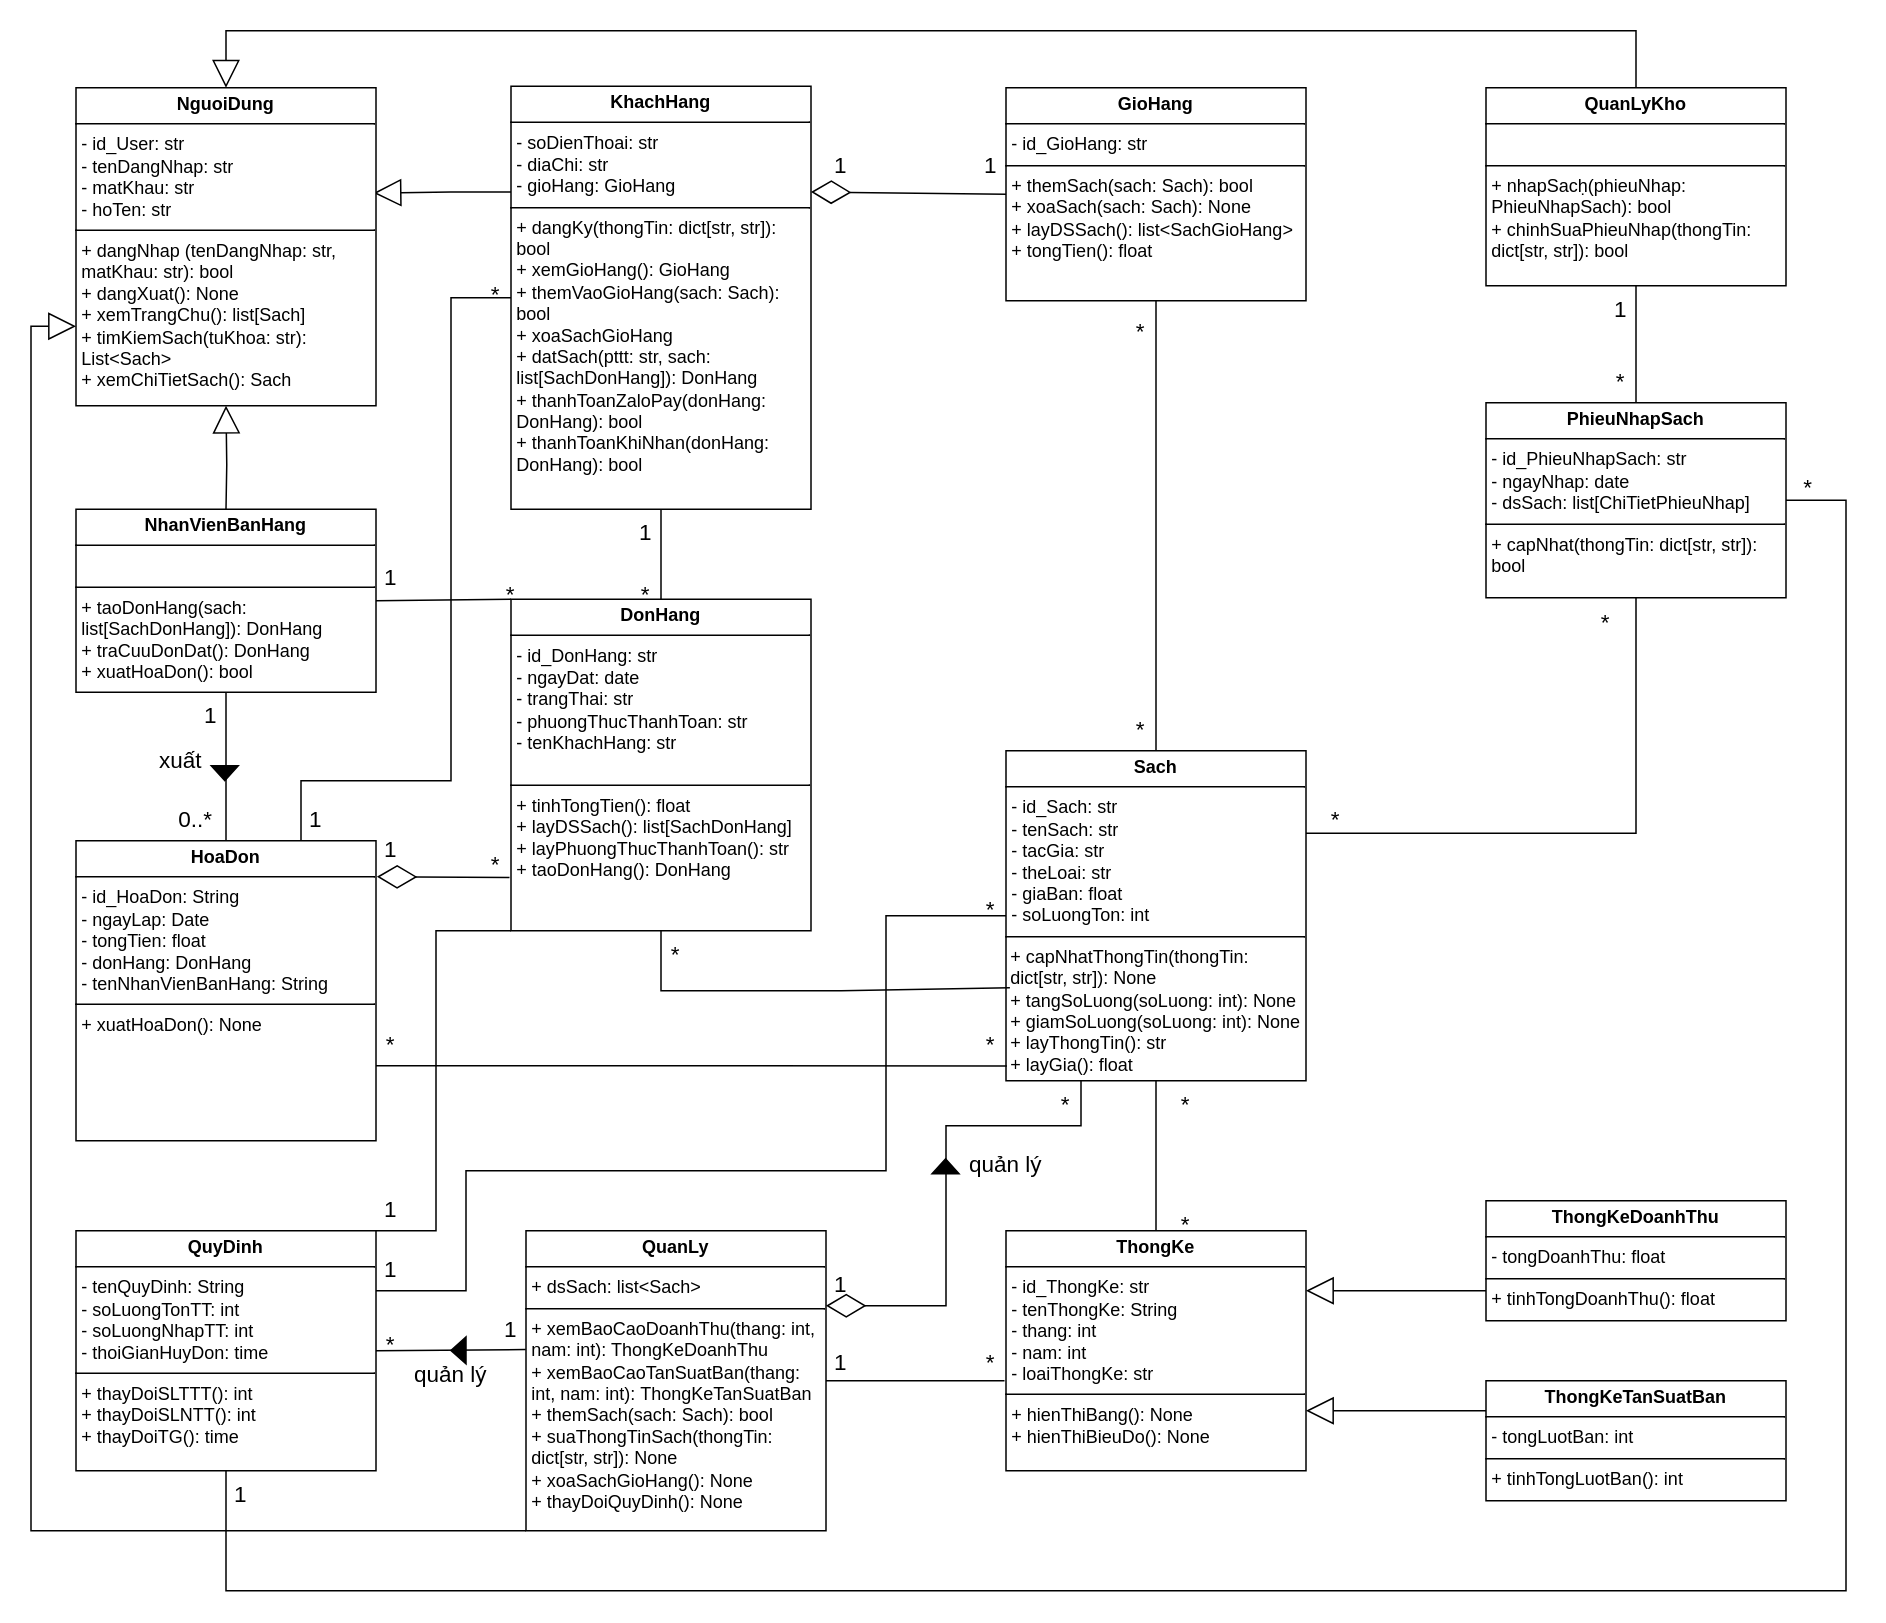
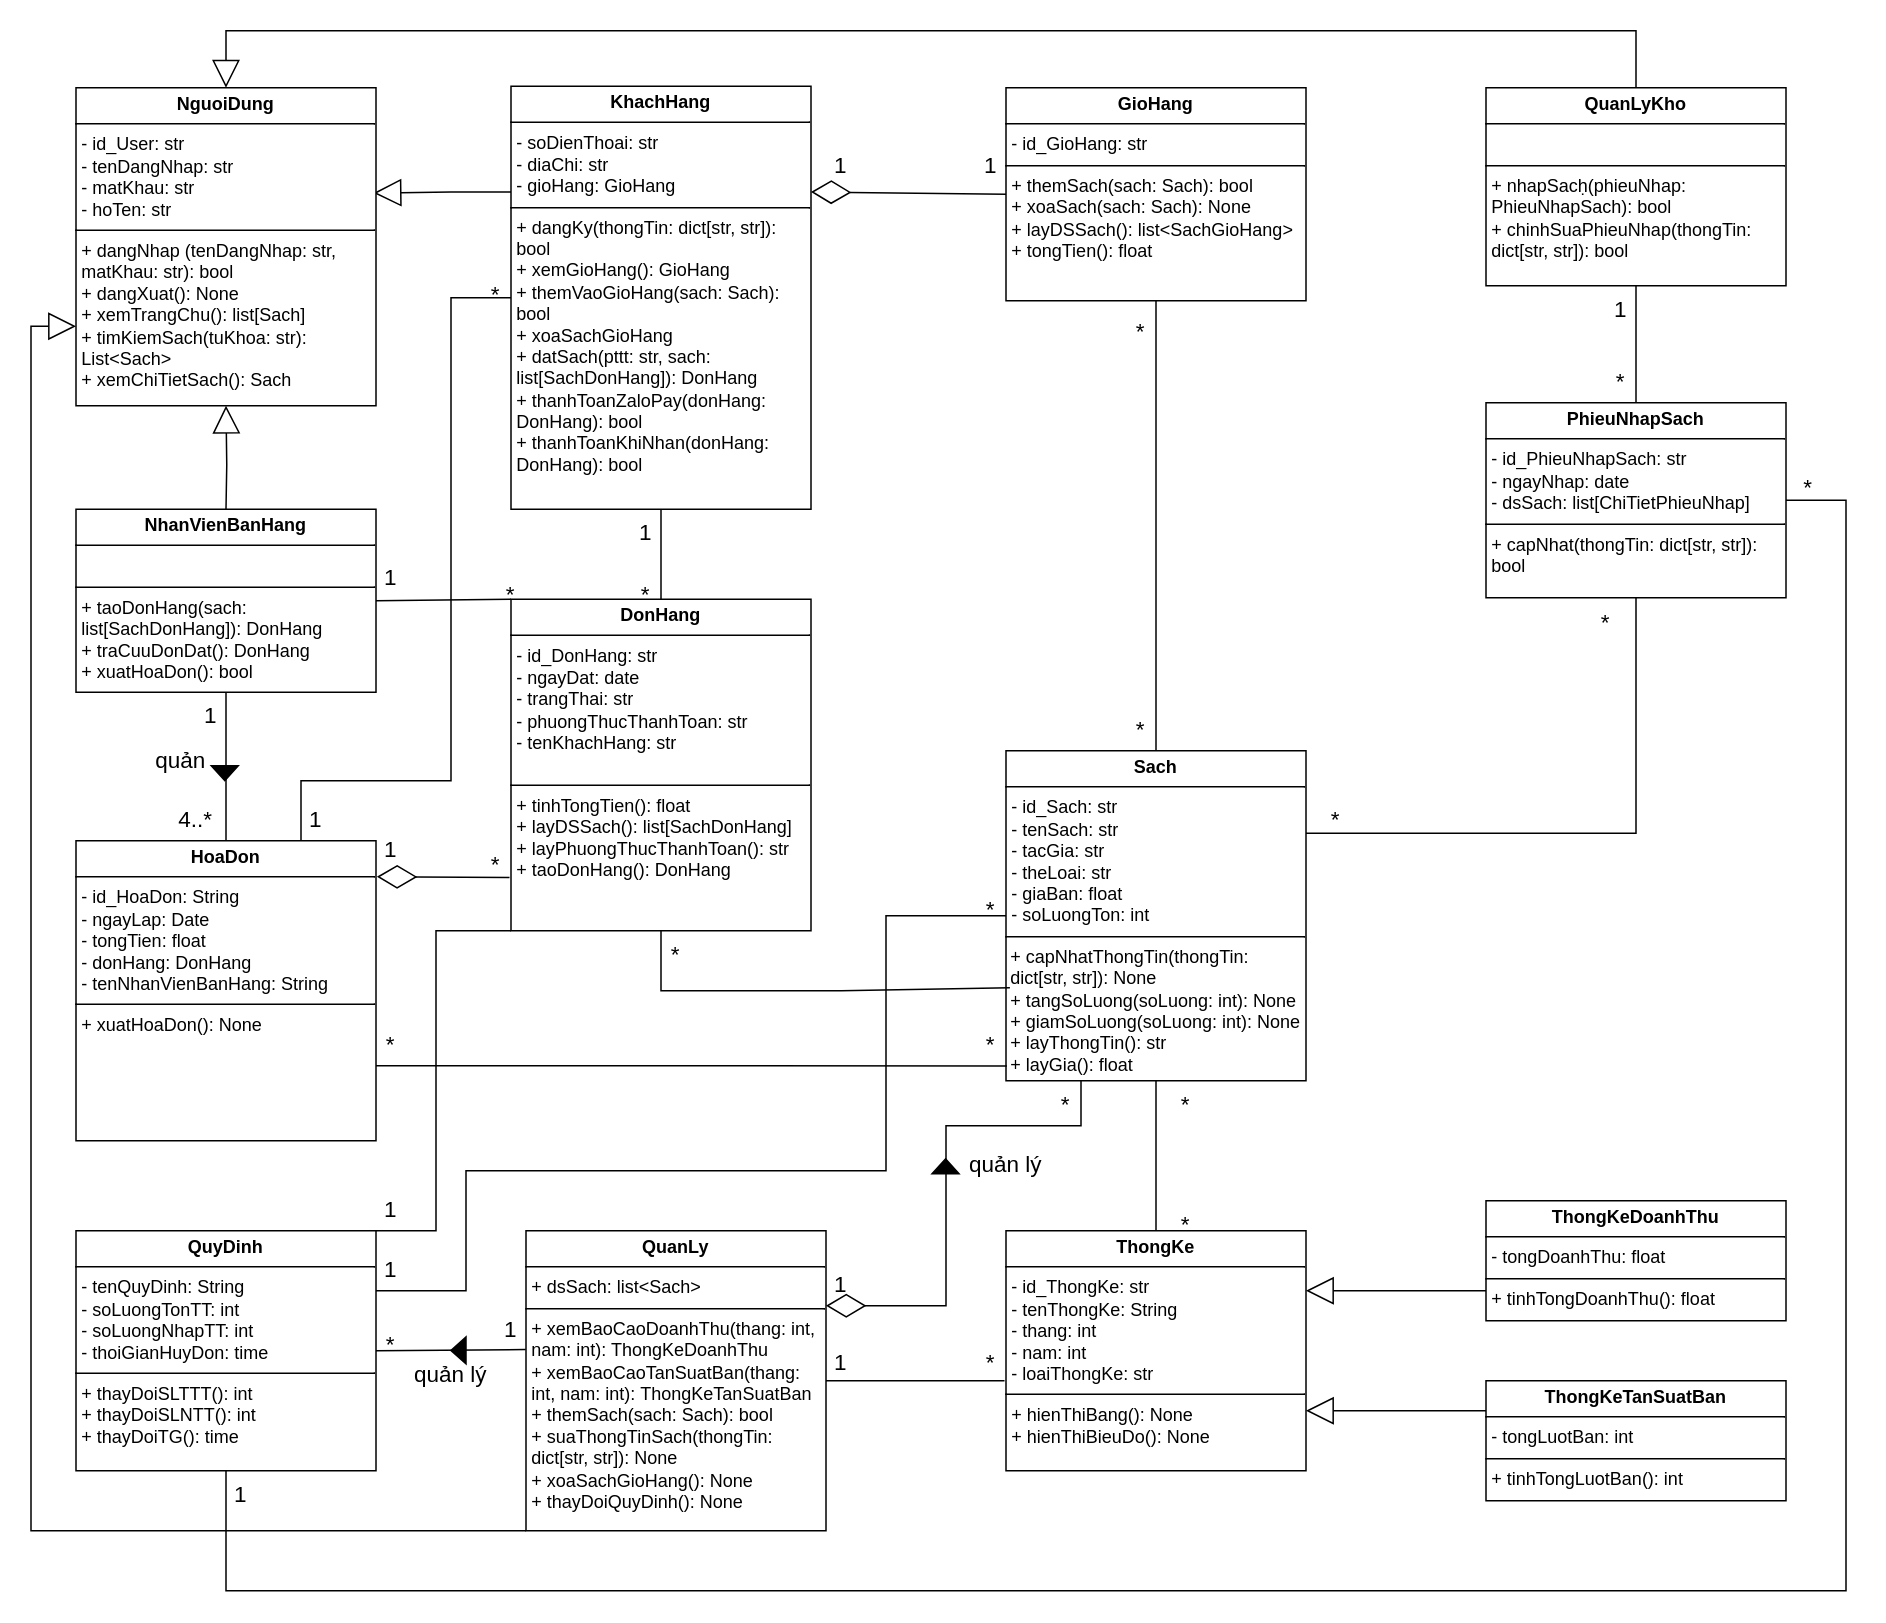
(181, 760) -> (181, 760)
(196, 818) -> (196, 818)
